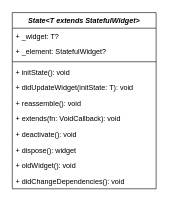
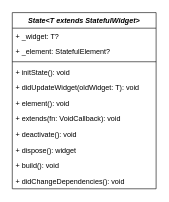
(64, 52) -> (66, 52)
(81, 88) -> (81, 88)
(51, 103) -> (45, 103)
(48, 166) -> (40, 166)
